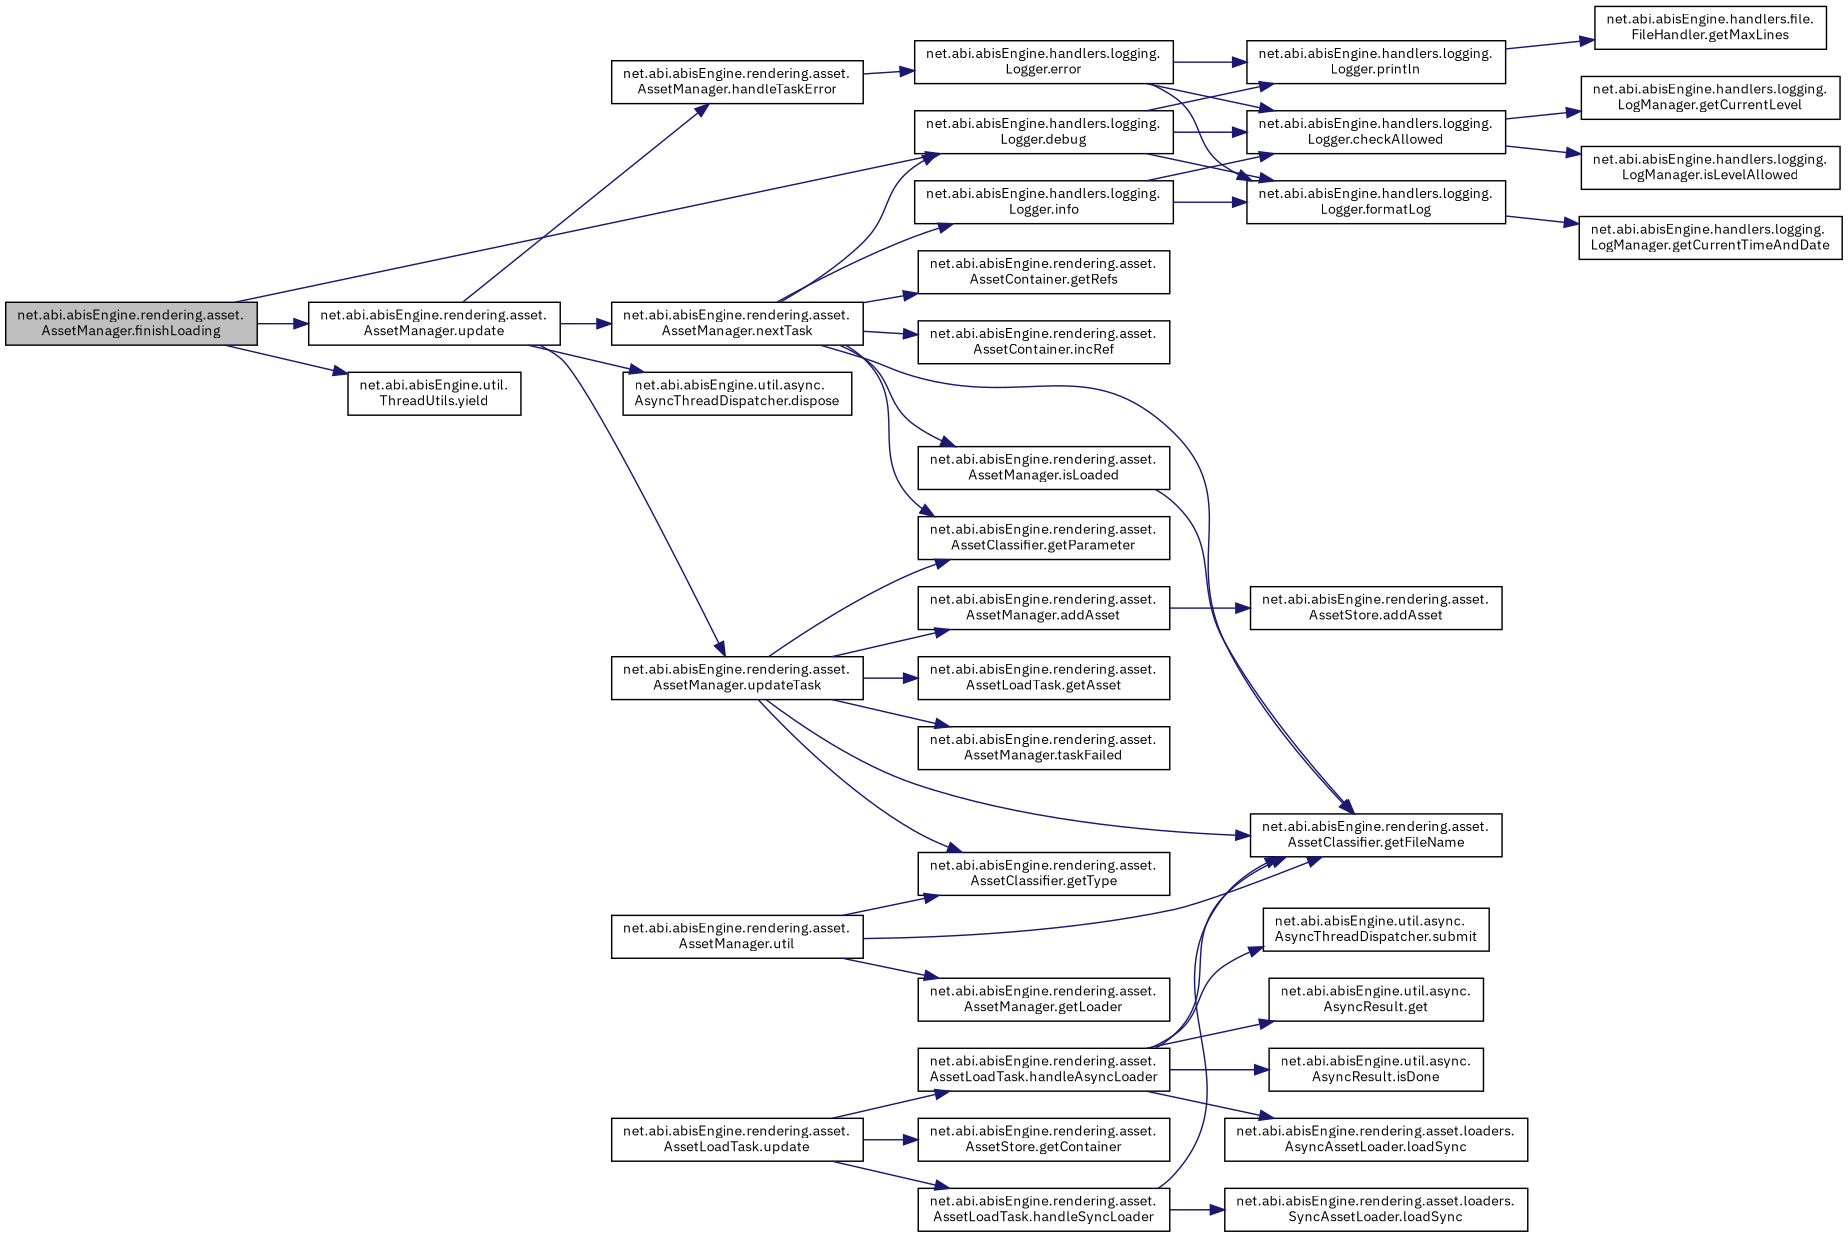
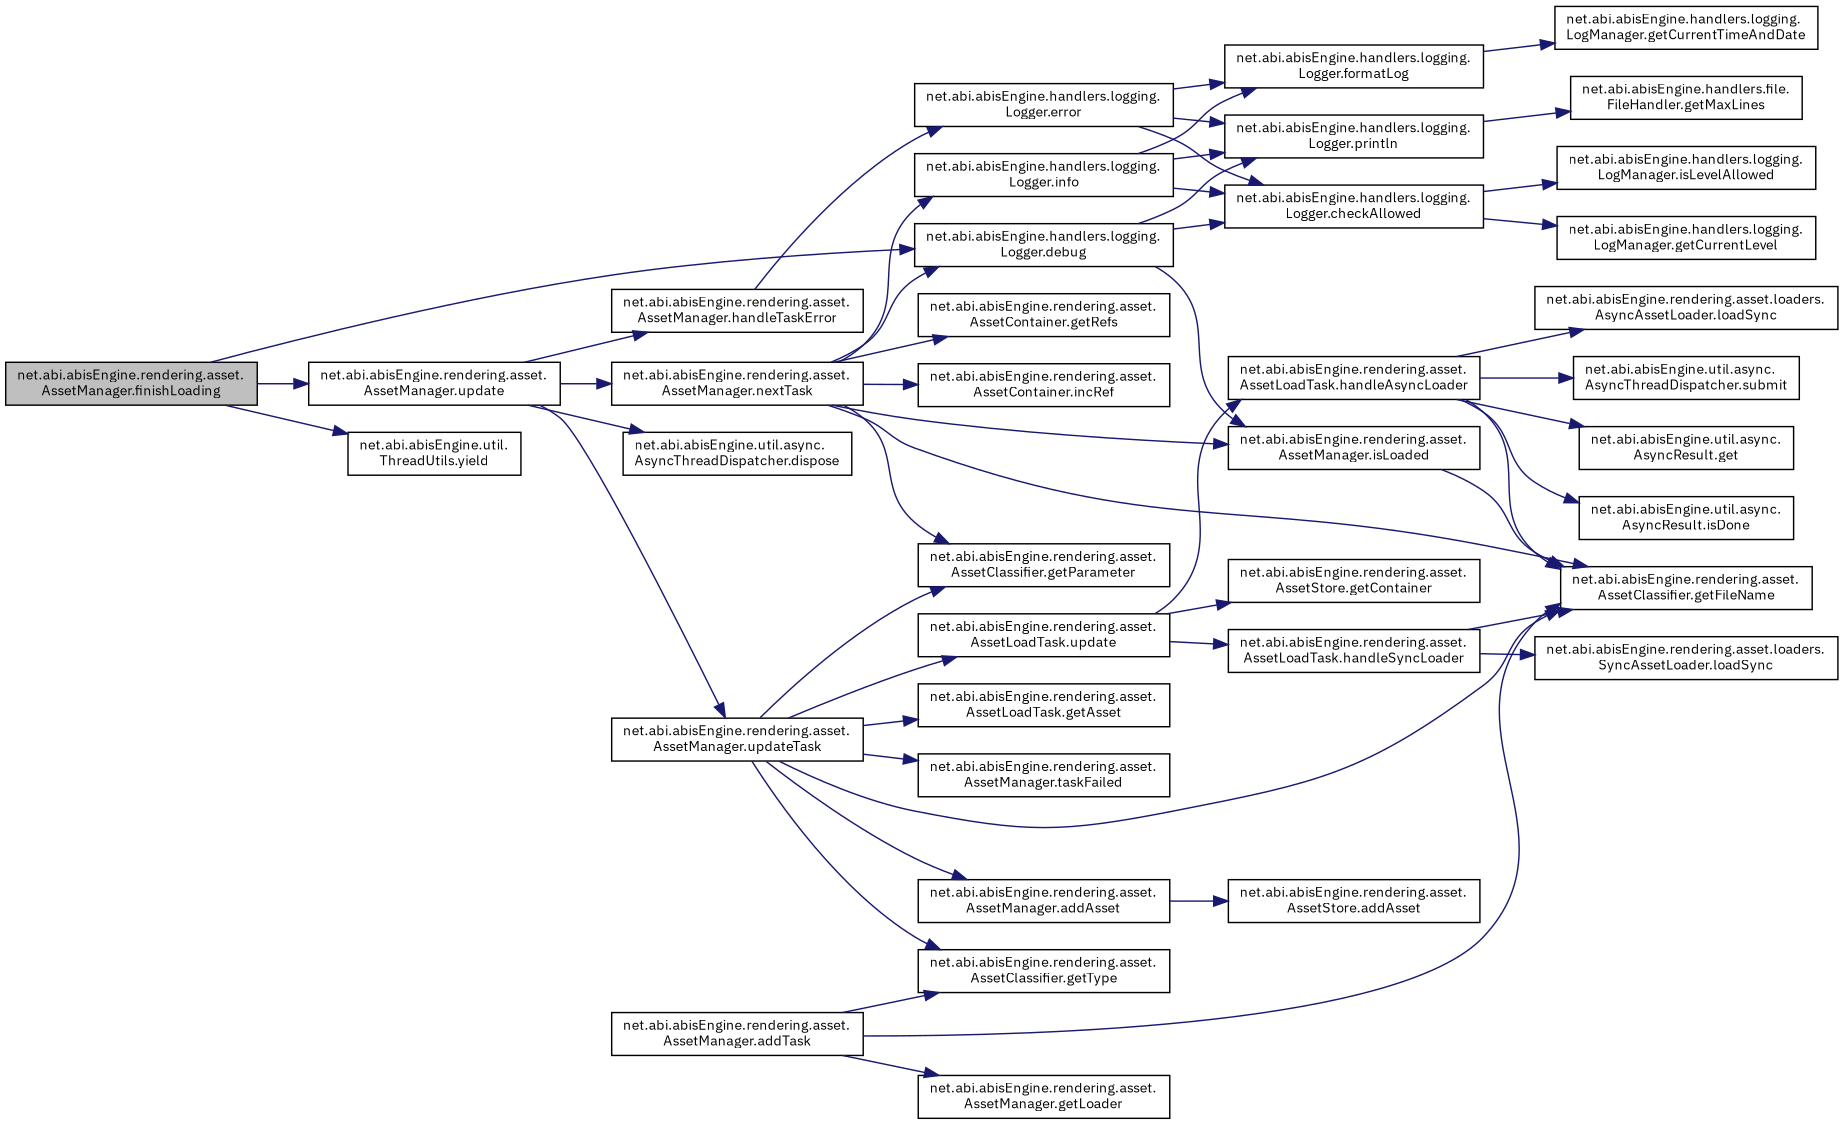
none -> (1187, 157)
(1189, 163) -> (1199, 340)
none -> (865, 687)
(737, 937) -> (737, 1034)
